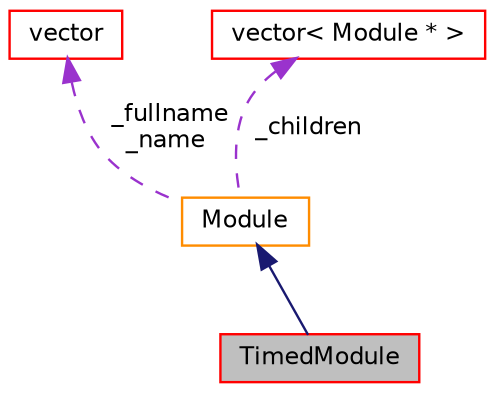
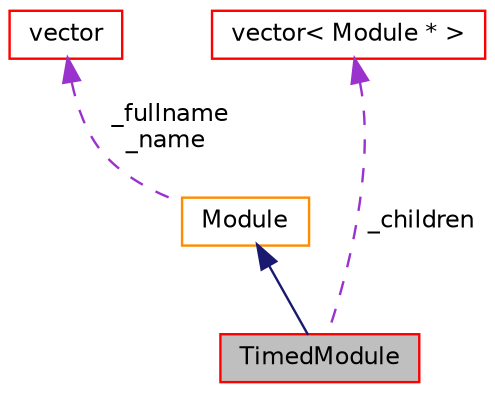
(239, 129) -> (358, 210)
